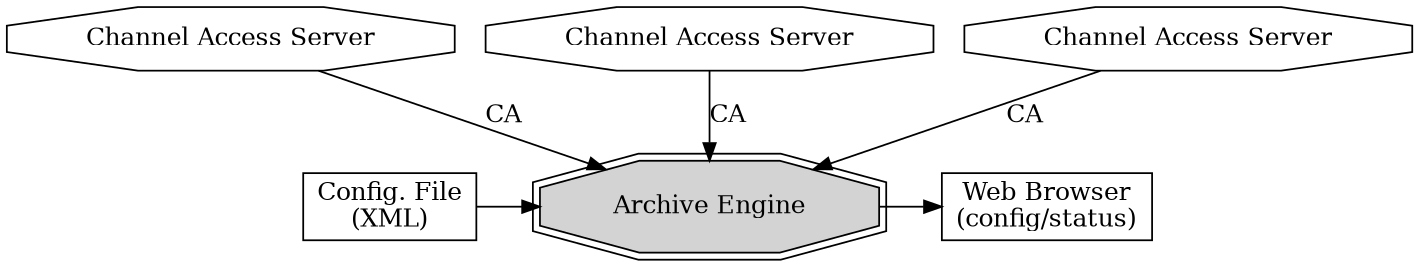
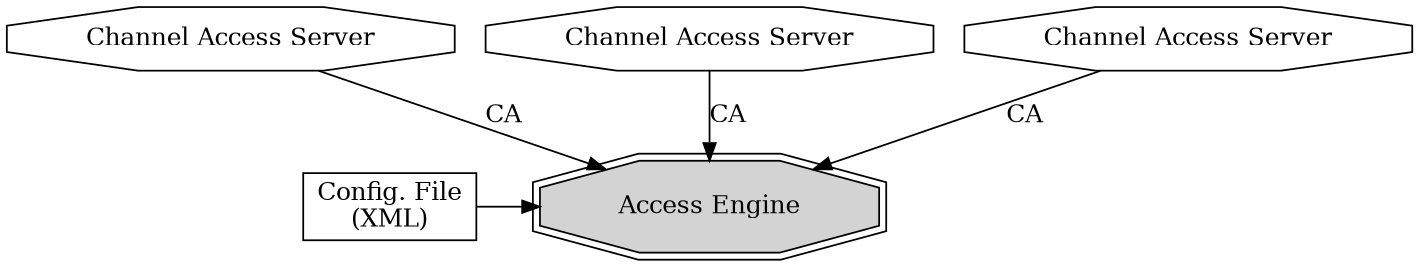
(710, 207) -> (710, 207)
(1047, 207) -> none
